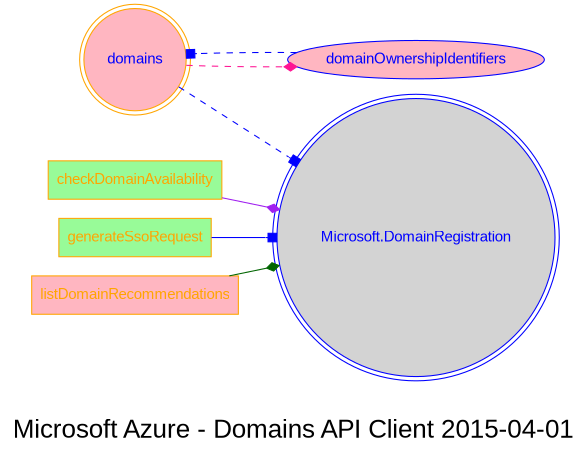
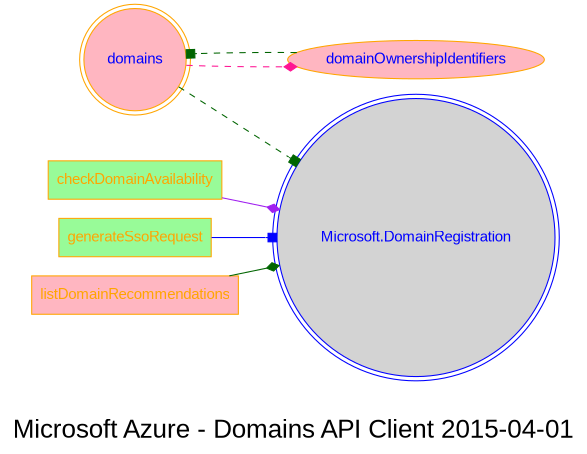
(247, 53) -> (247, 53)
(416, 60) -> (416, 60)
(234, 122) -> (234, 122)
